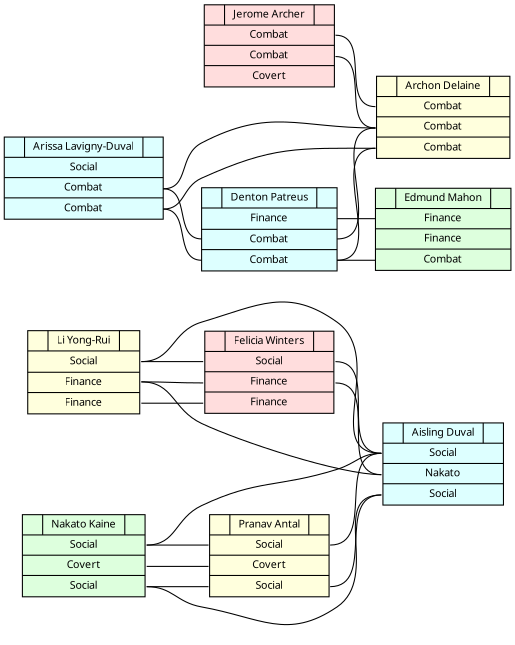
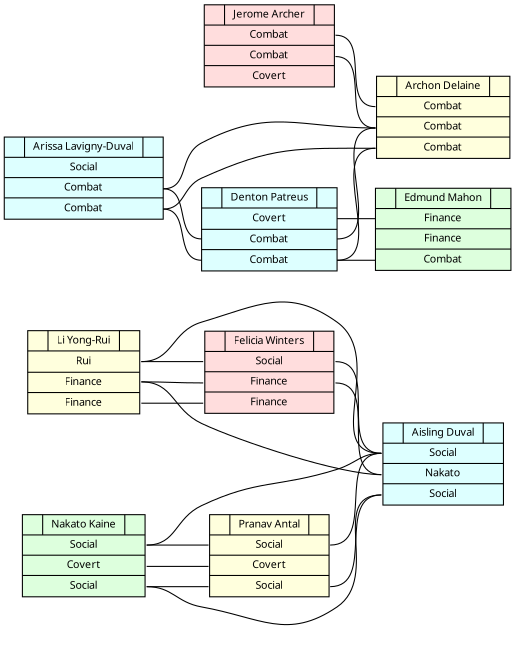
(269, 218) -> (269, 218)
(84, 361) -> (84, 361)
